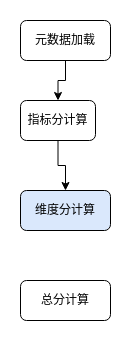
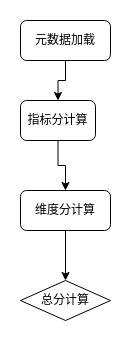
(66, 211) -> (66, 211)
none -> (66, 252)
(66, 301) -> (66, 301)
